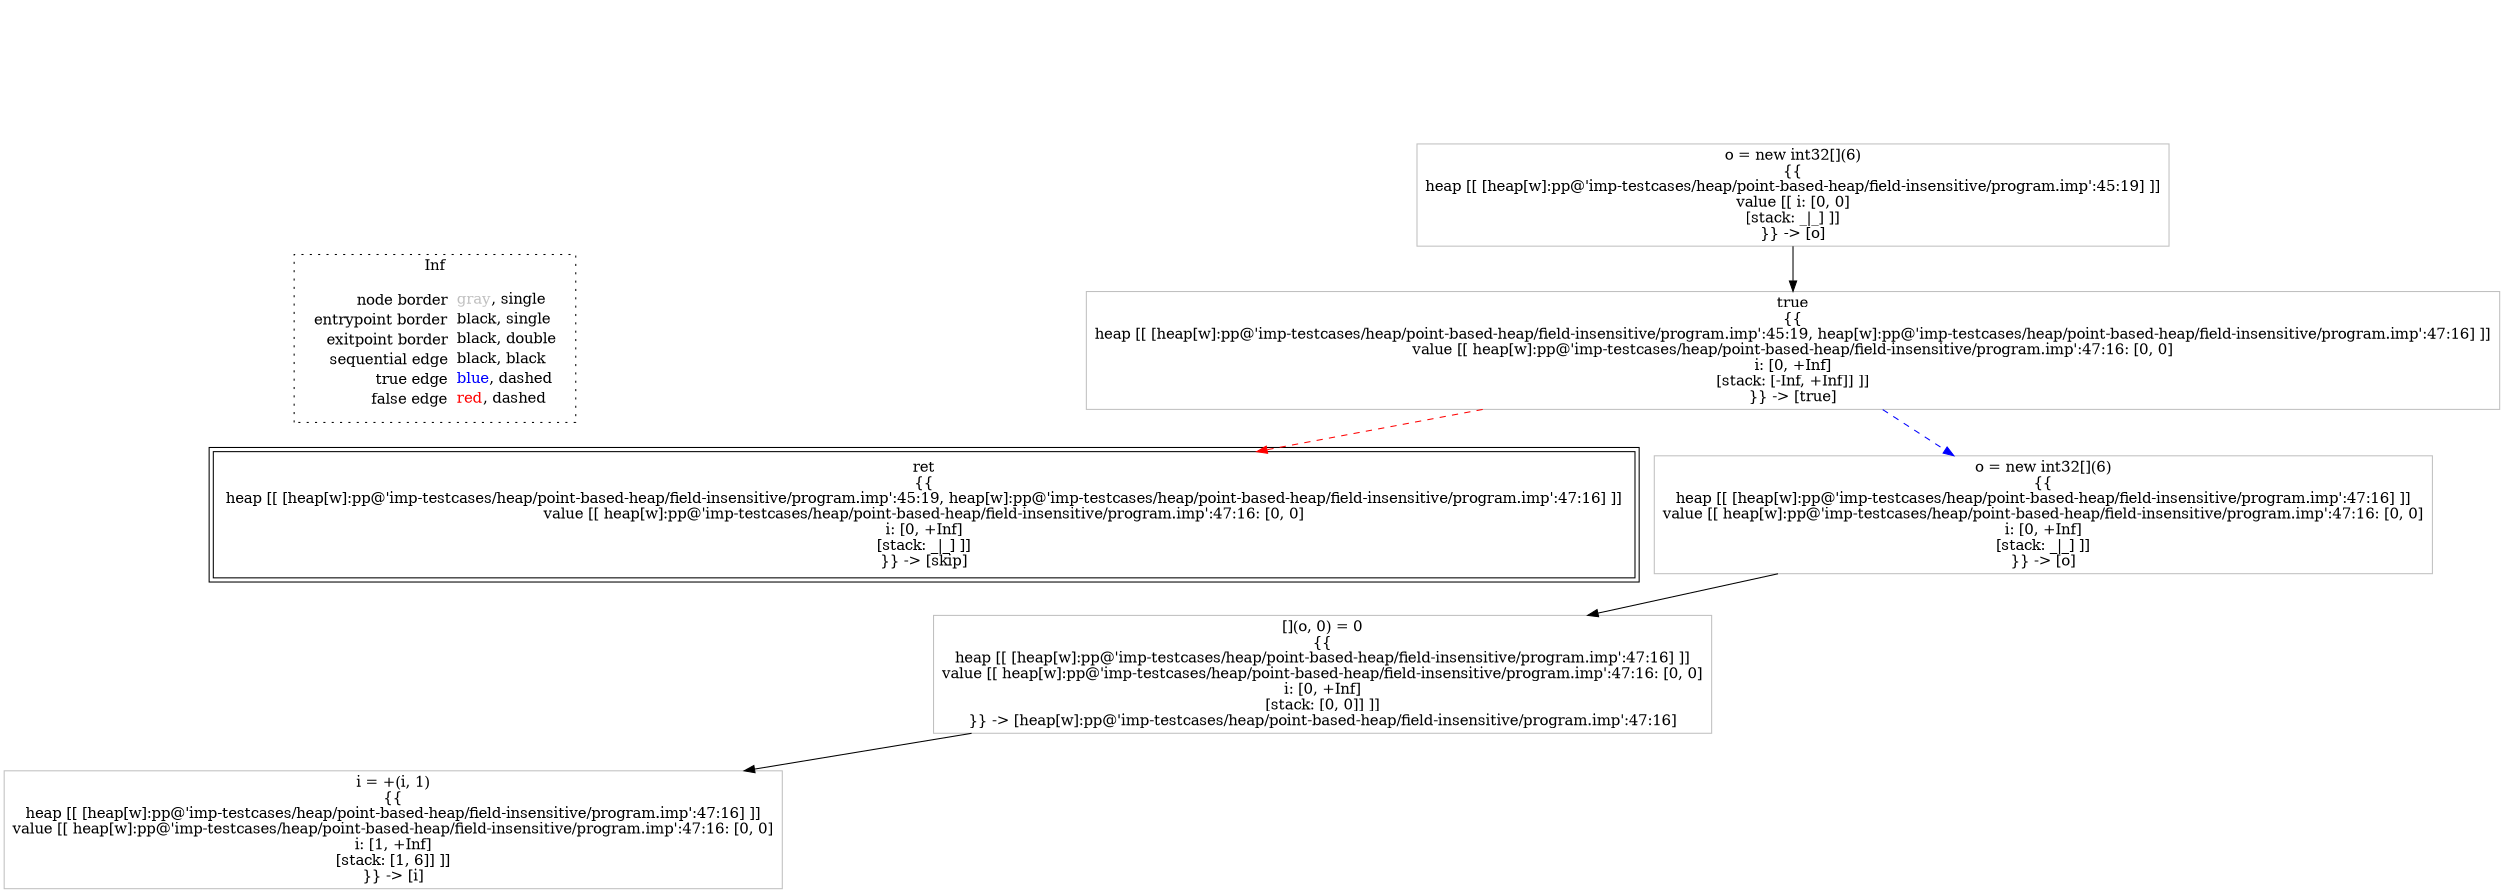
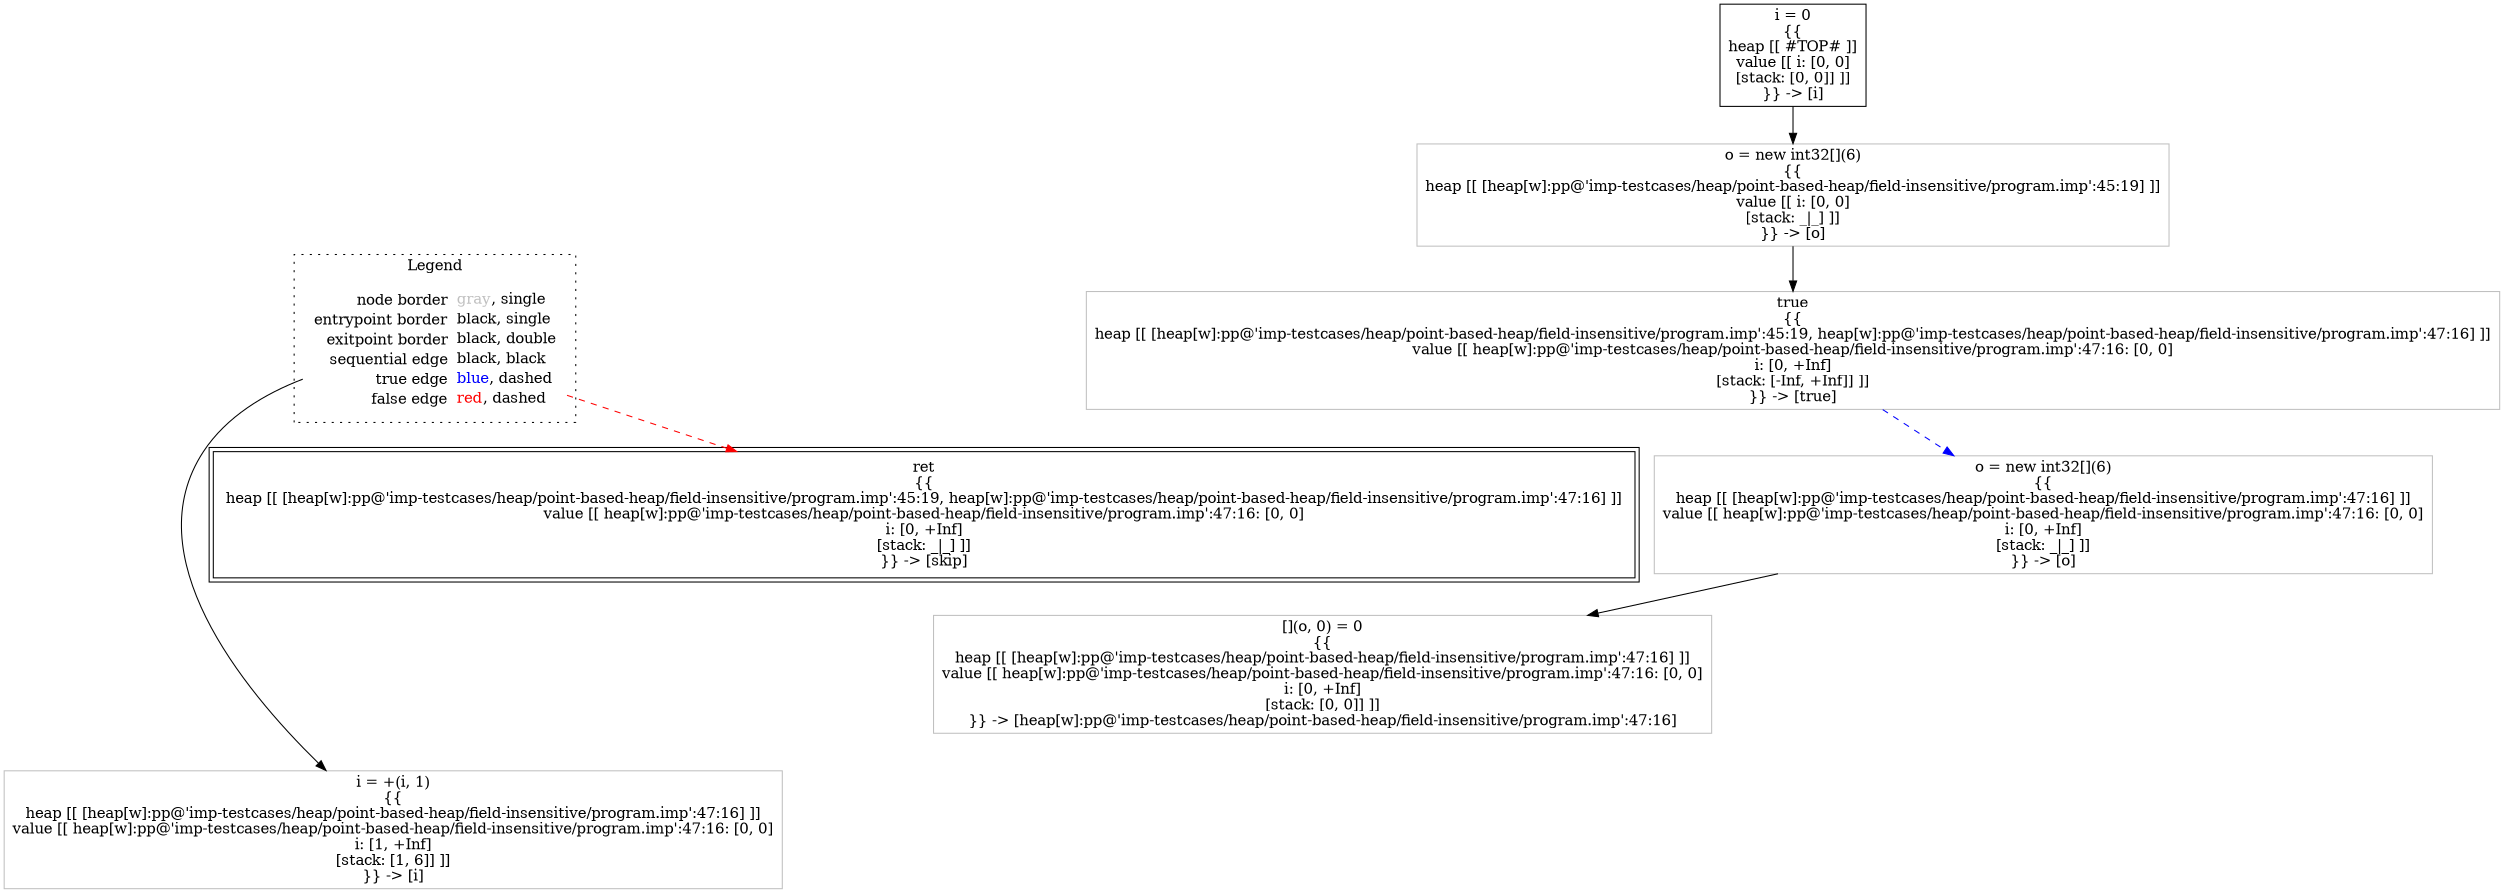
none -> (1793, 55)
(435, 267) -> (435, 267)
(1375, 430) -> (647, 422)
(863, 751) -> (187, 564)
